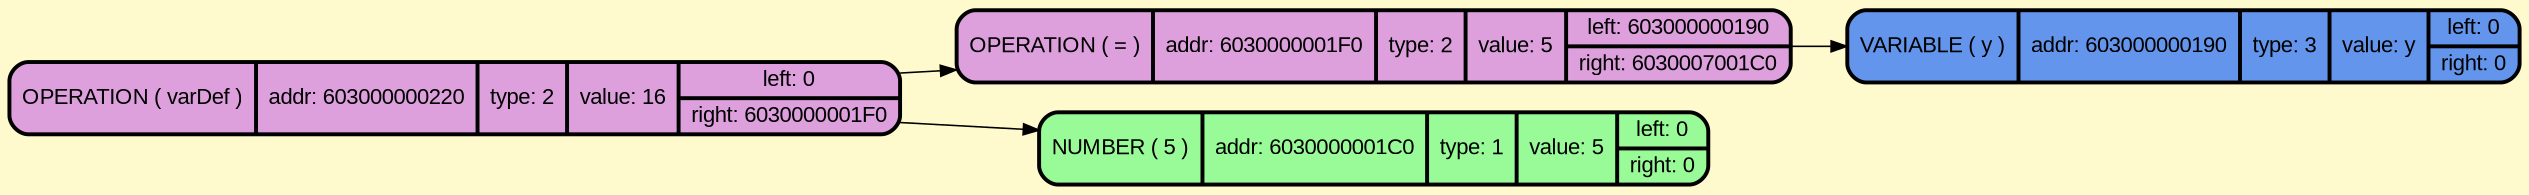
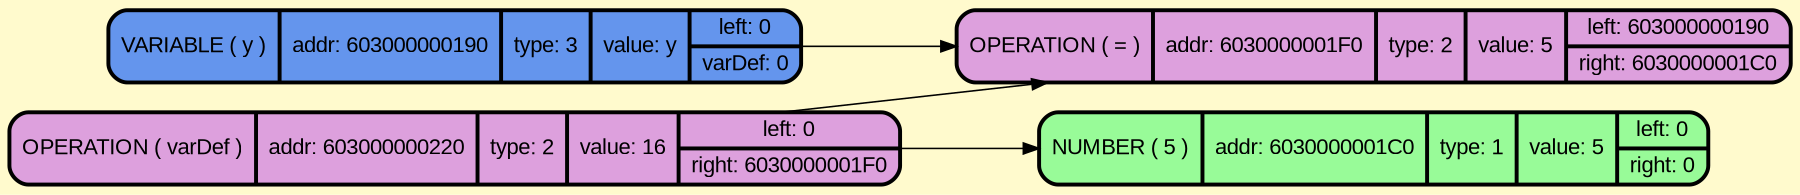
(1811, 46) -> (871, 46)
(1678, 64) -> (1678, 64)
(2474, 64) -> (745, 64)
